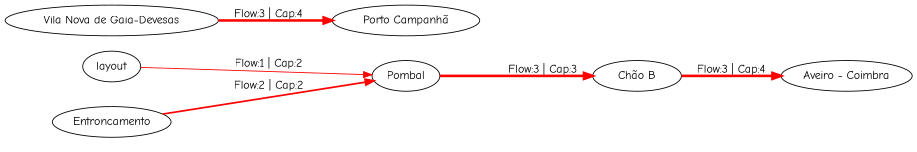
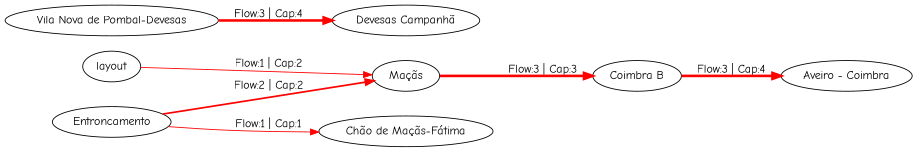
(112, 20) -> (112, 20)
(406, 20) -> (406, 20)
(406, 76) -> (406, 76)
(637, 76) -> (637, 76)
none -> (406, 131)
